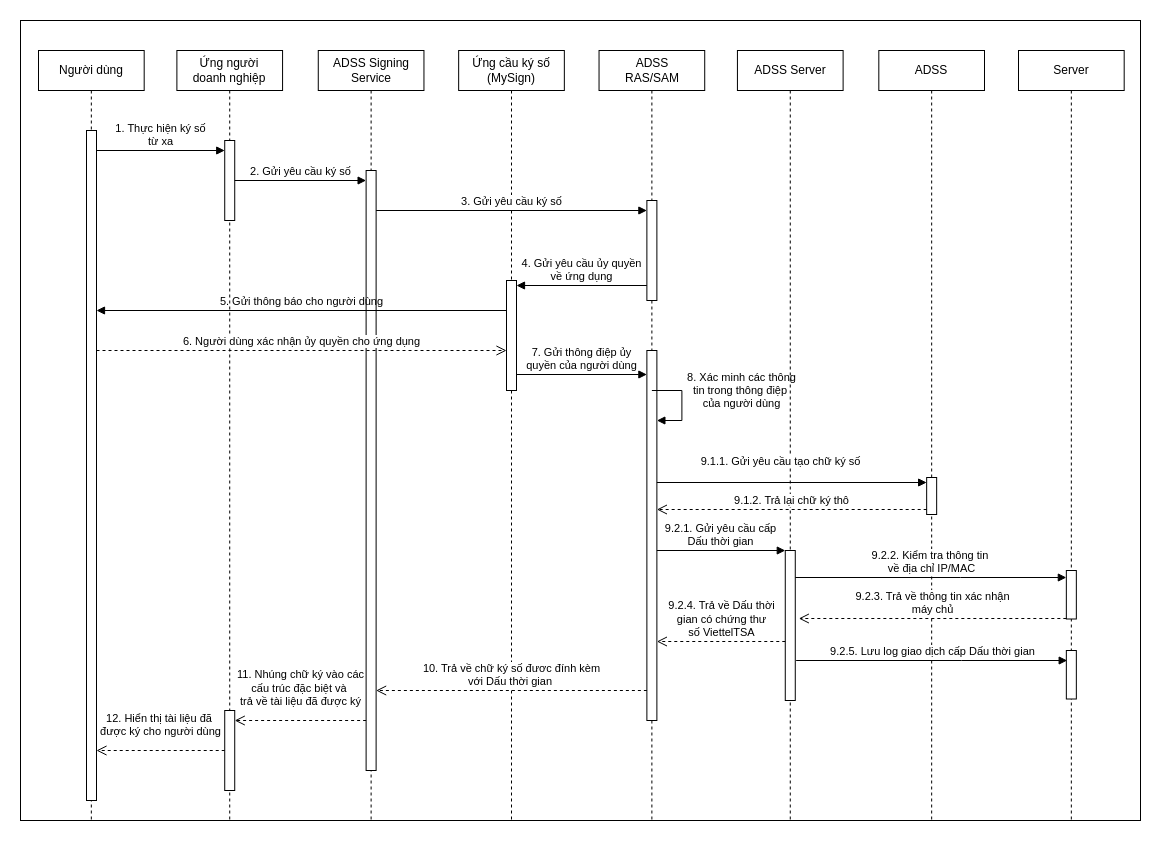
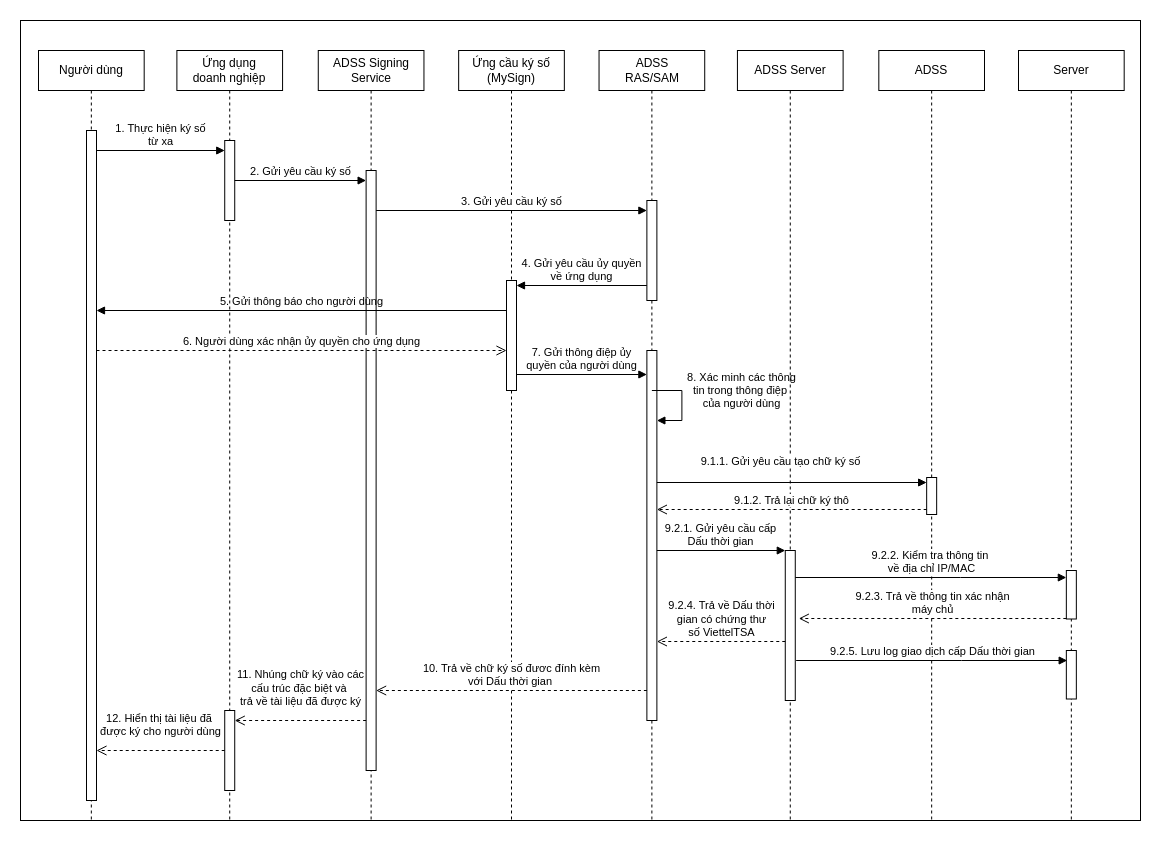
(230, 71) -> (230, 71)
